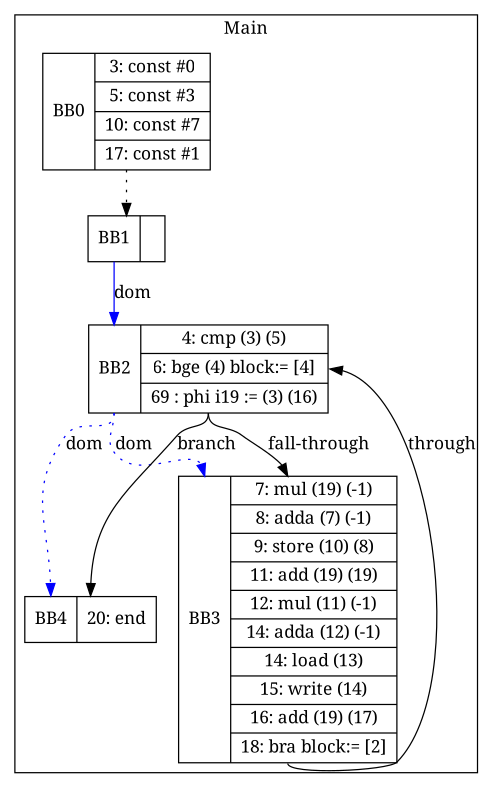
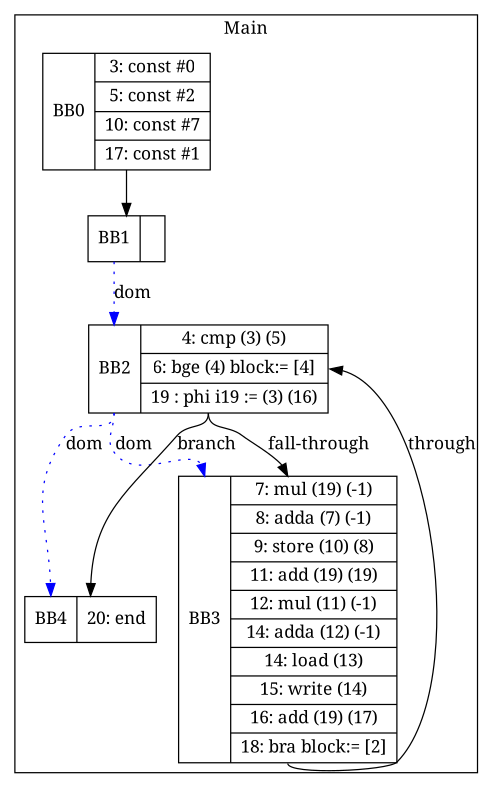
(153, 96) -> (153, 96)
(127, 187) -> (127, 187)
(114, 287) -> (114, 287)
(234, 398) -> (234, 398)
